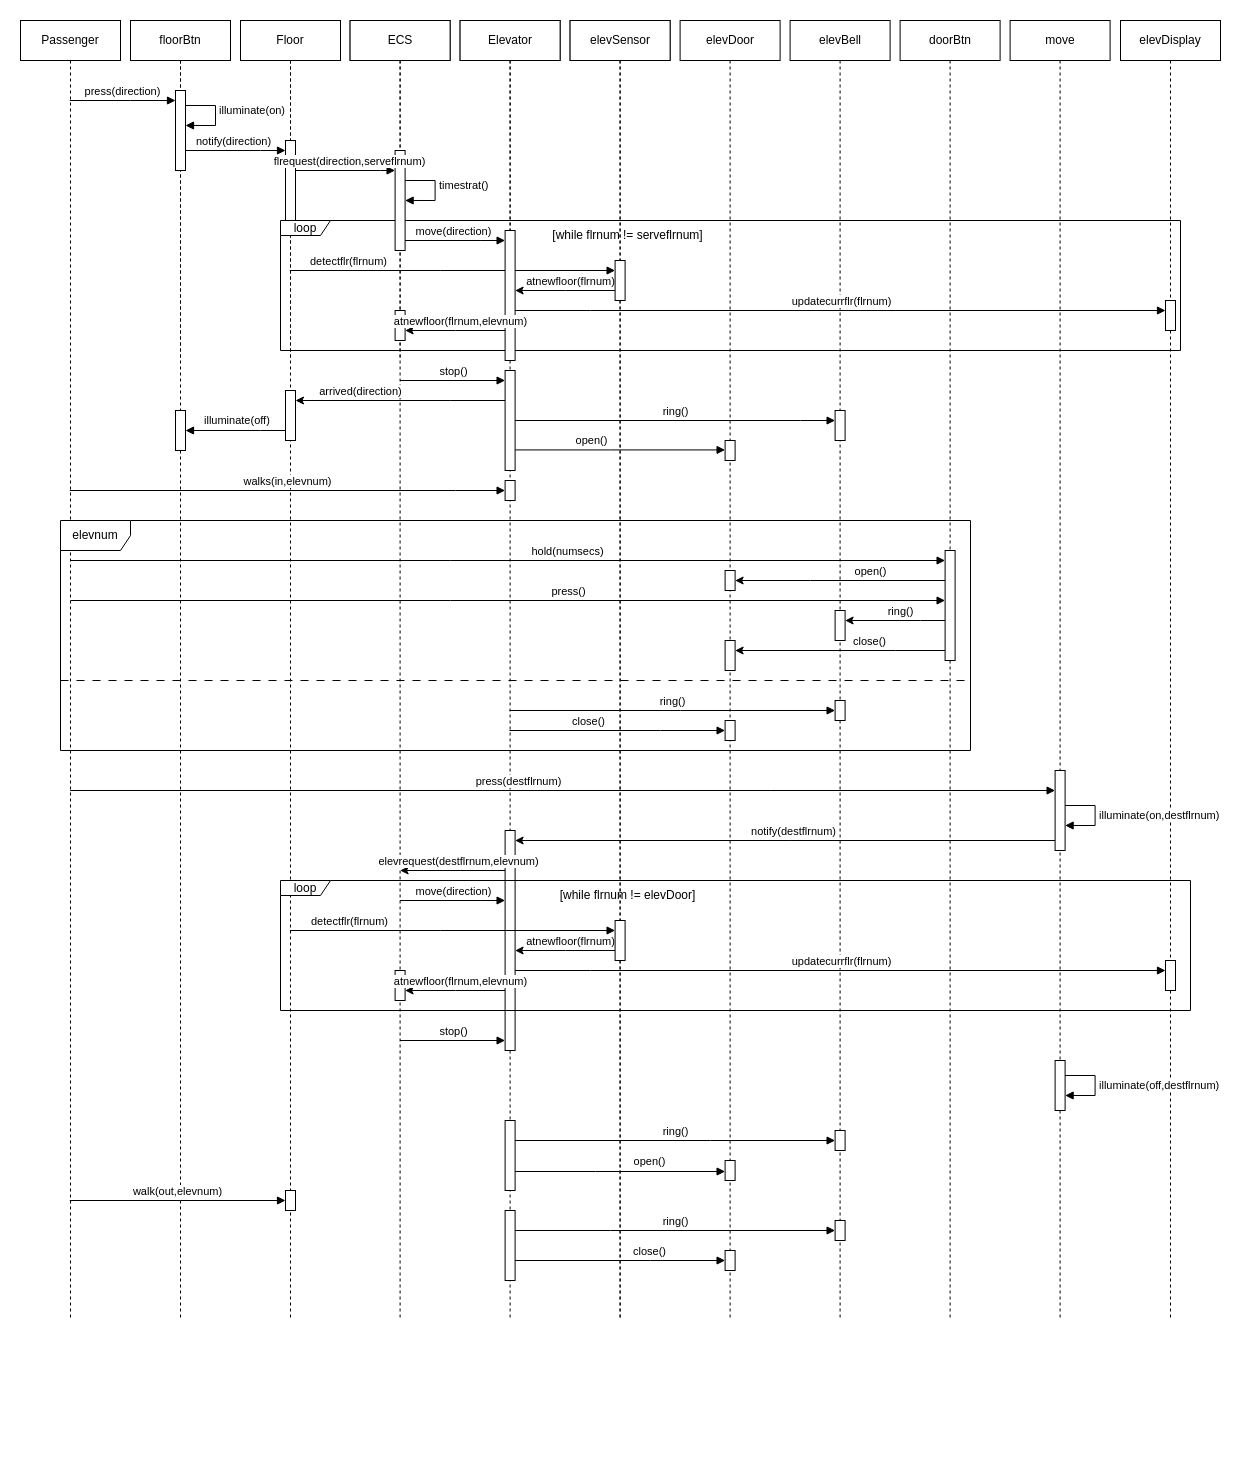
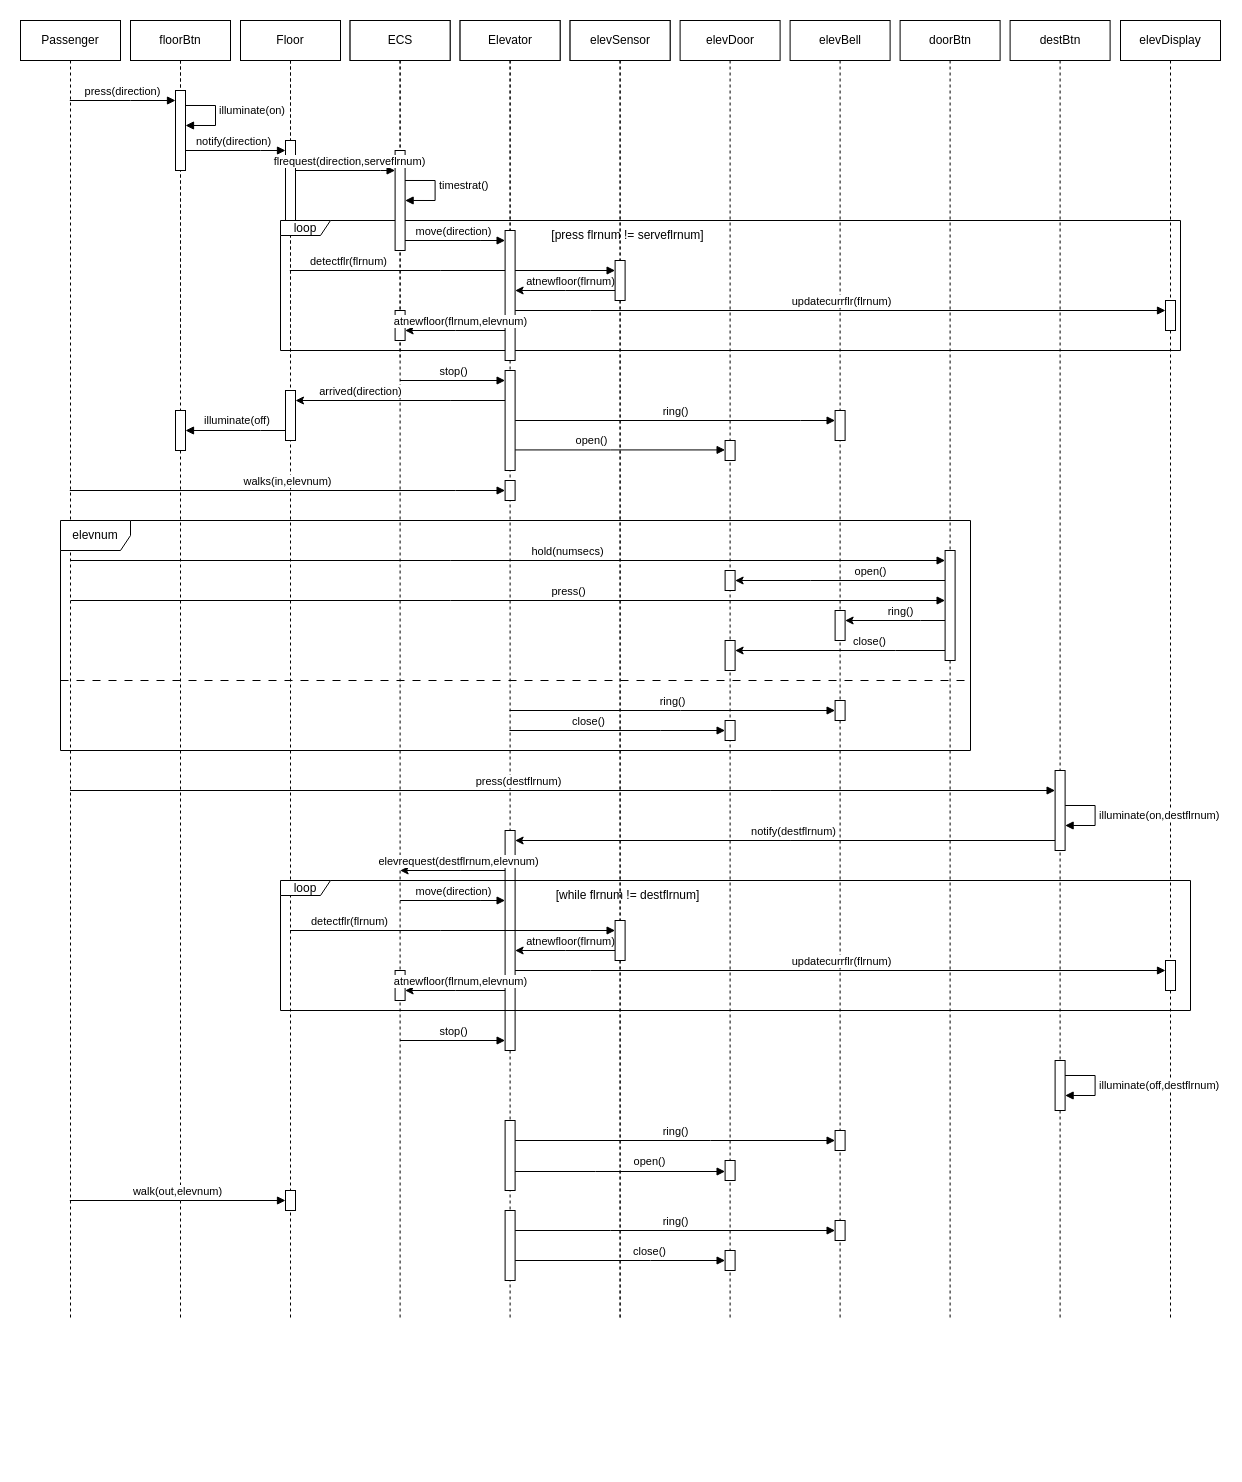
(1061, 41) -> (1061, 41)
(628, 236) -> (628, 236)
(628, 896) -> (628, 896)
